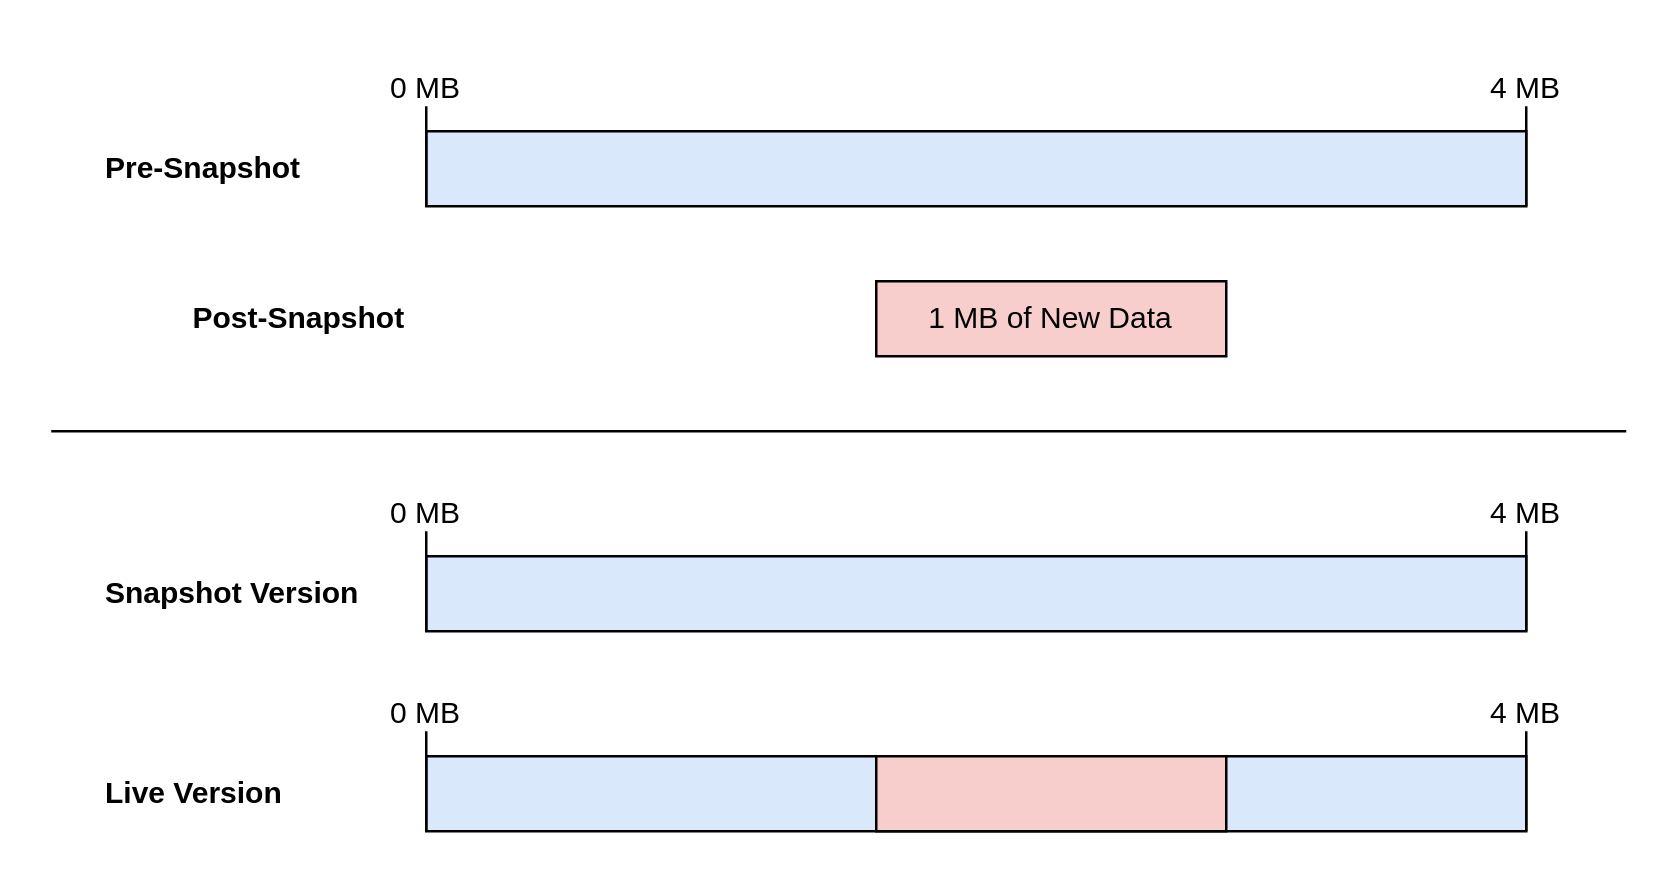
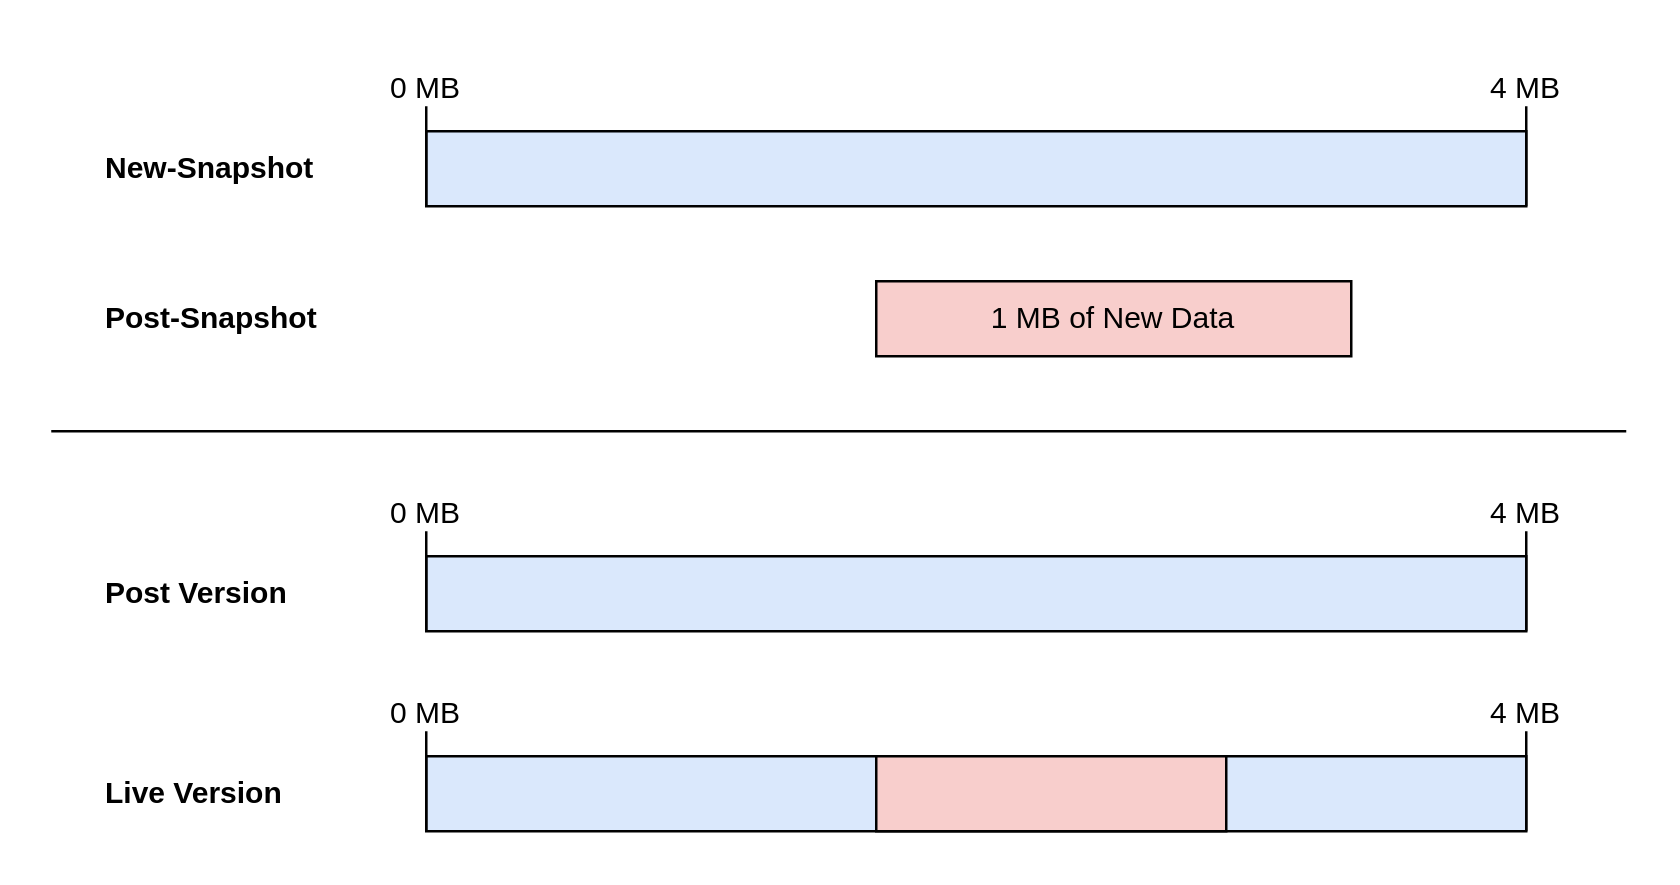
(207, 169) -> (207, 169)
(351, 319) -> (264, 319)
(1051, 319) -> (1114, 319)
(233, 594) -> (199, 594)
